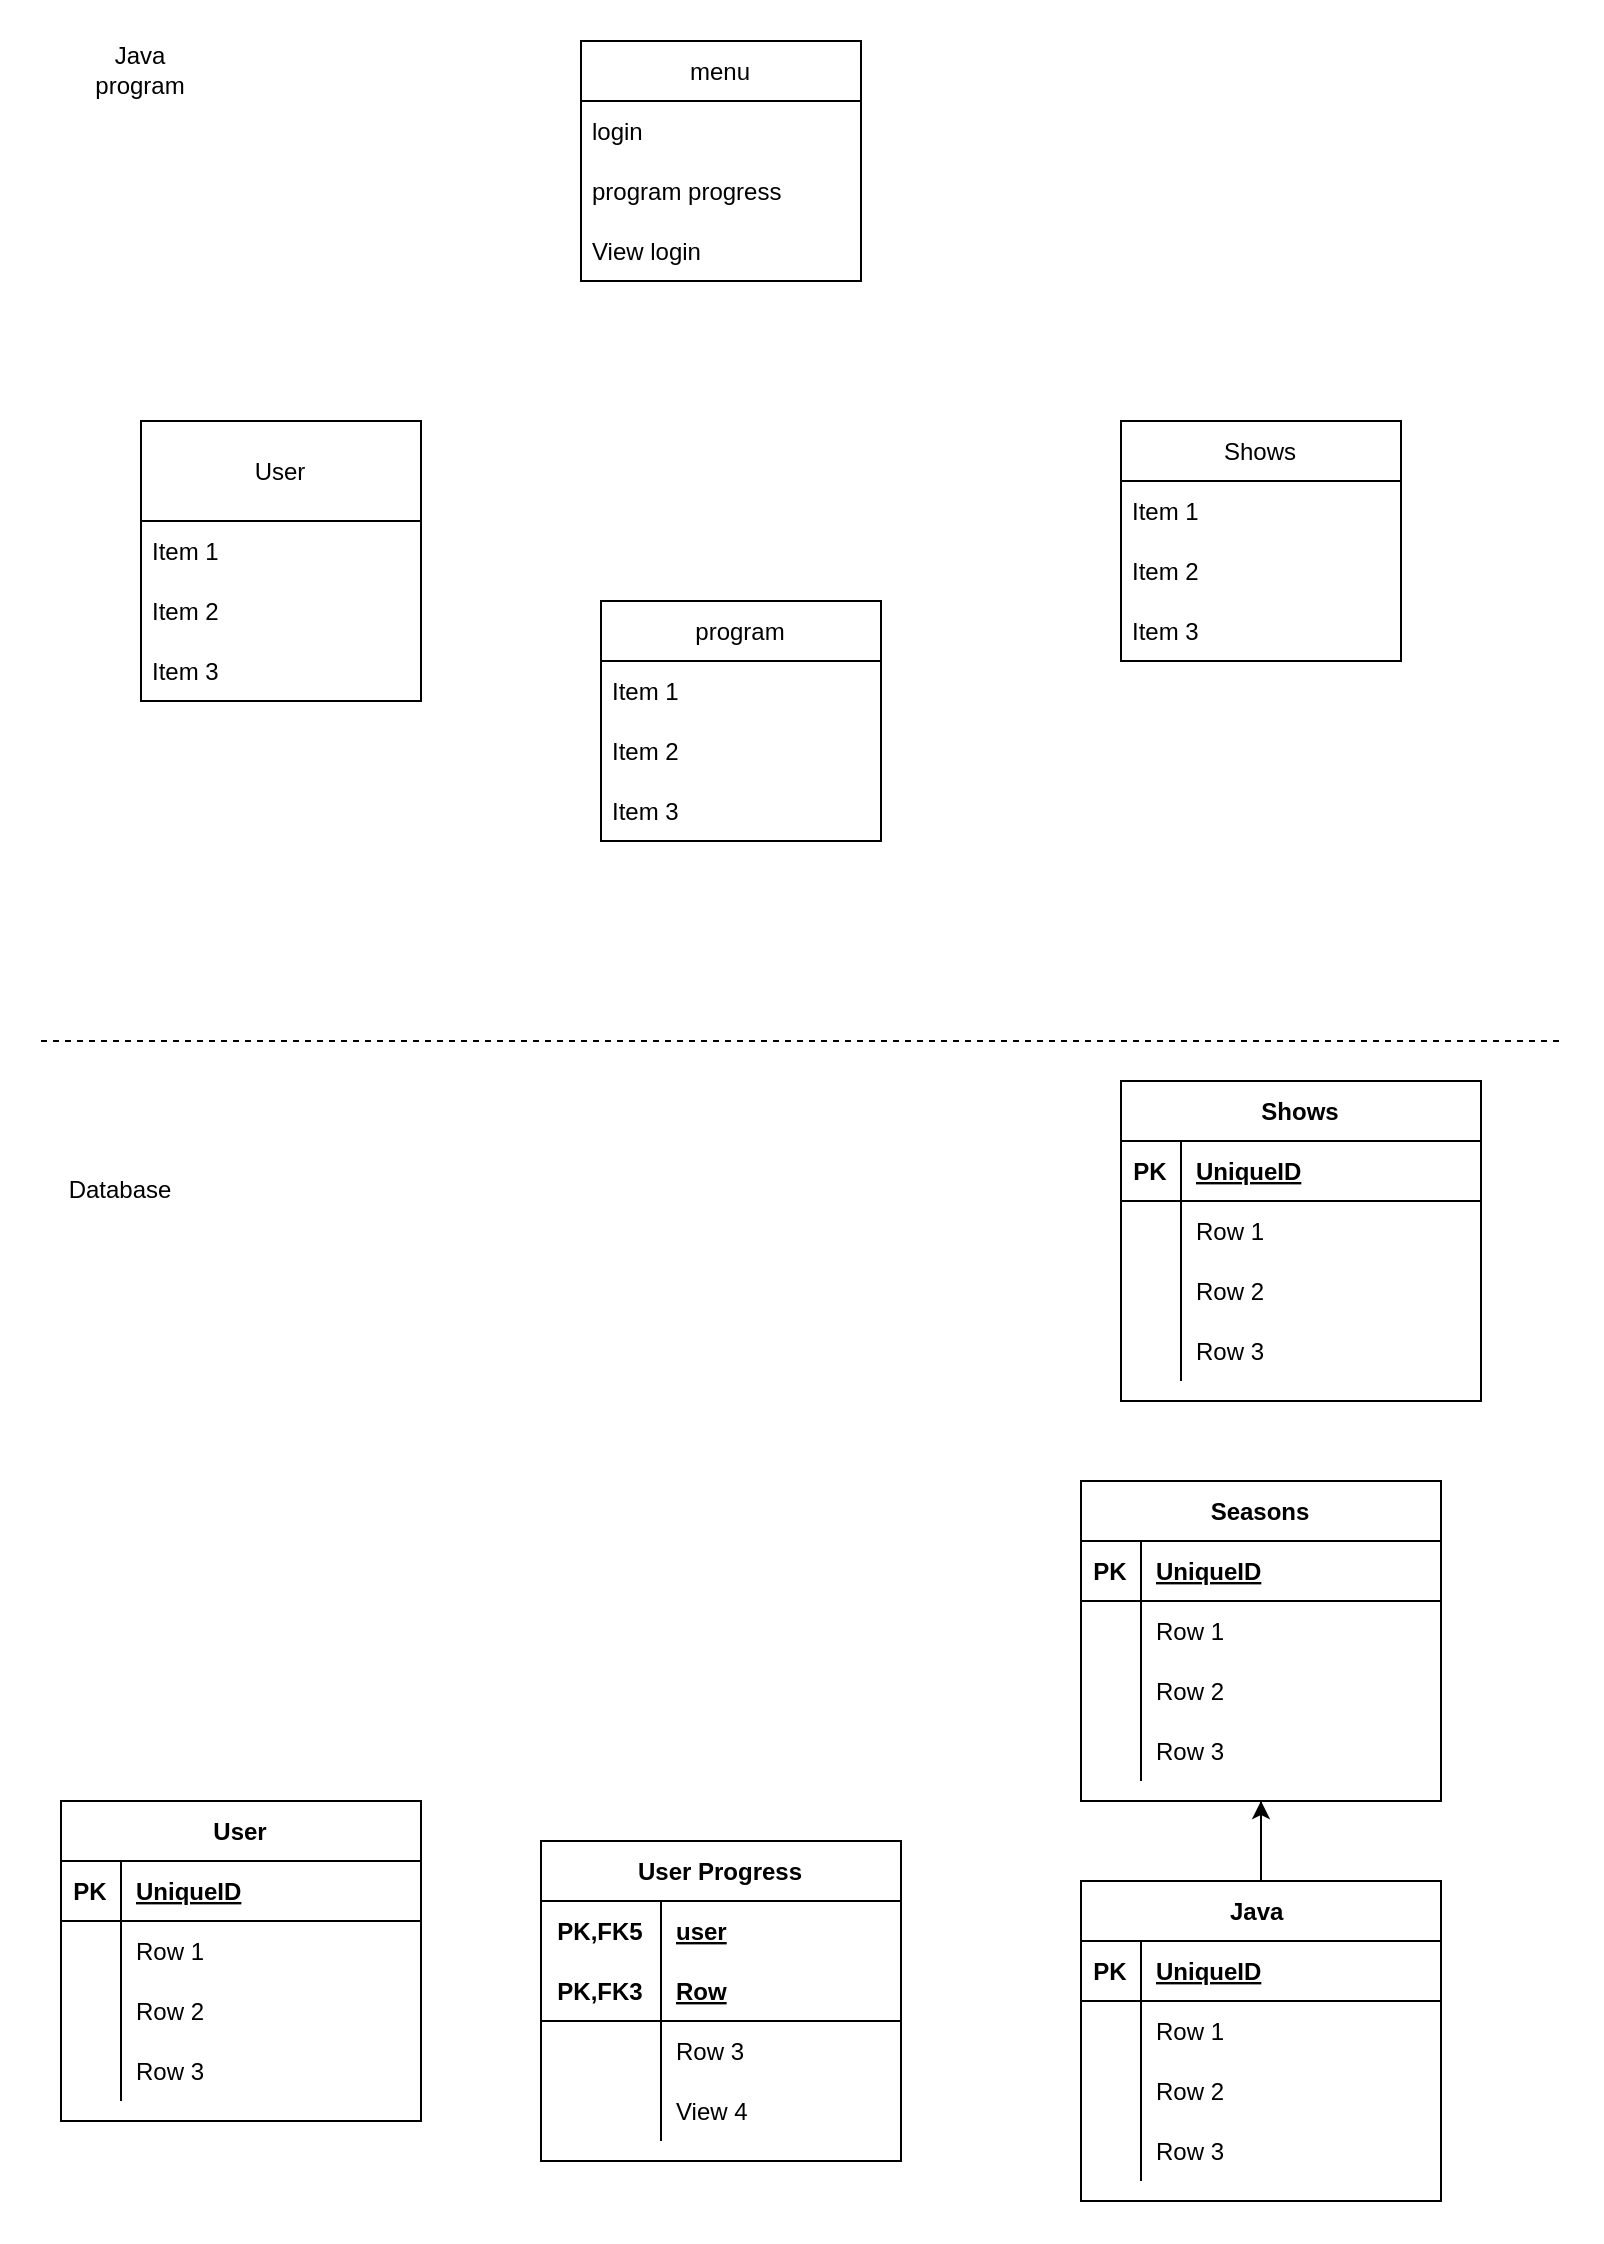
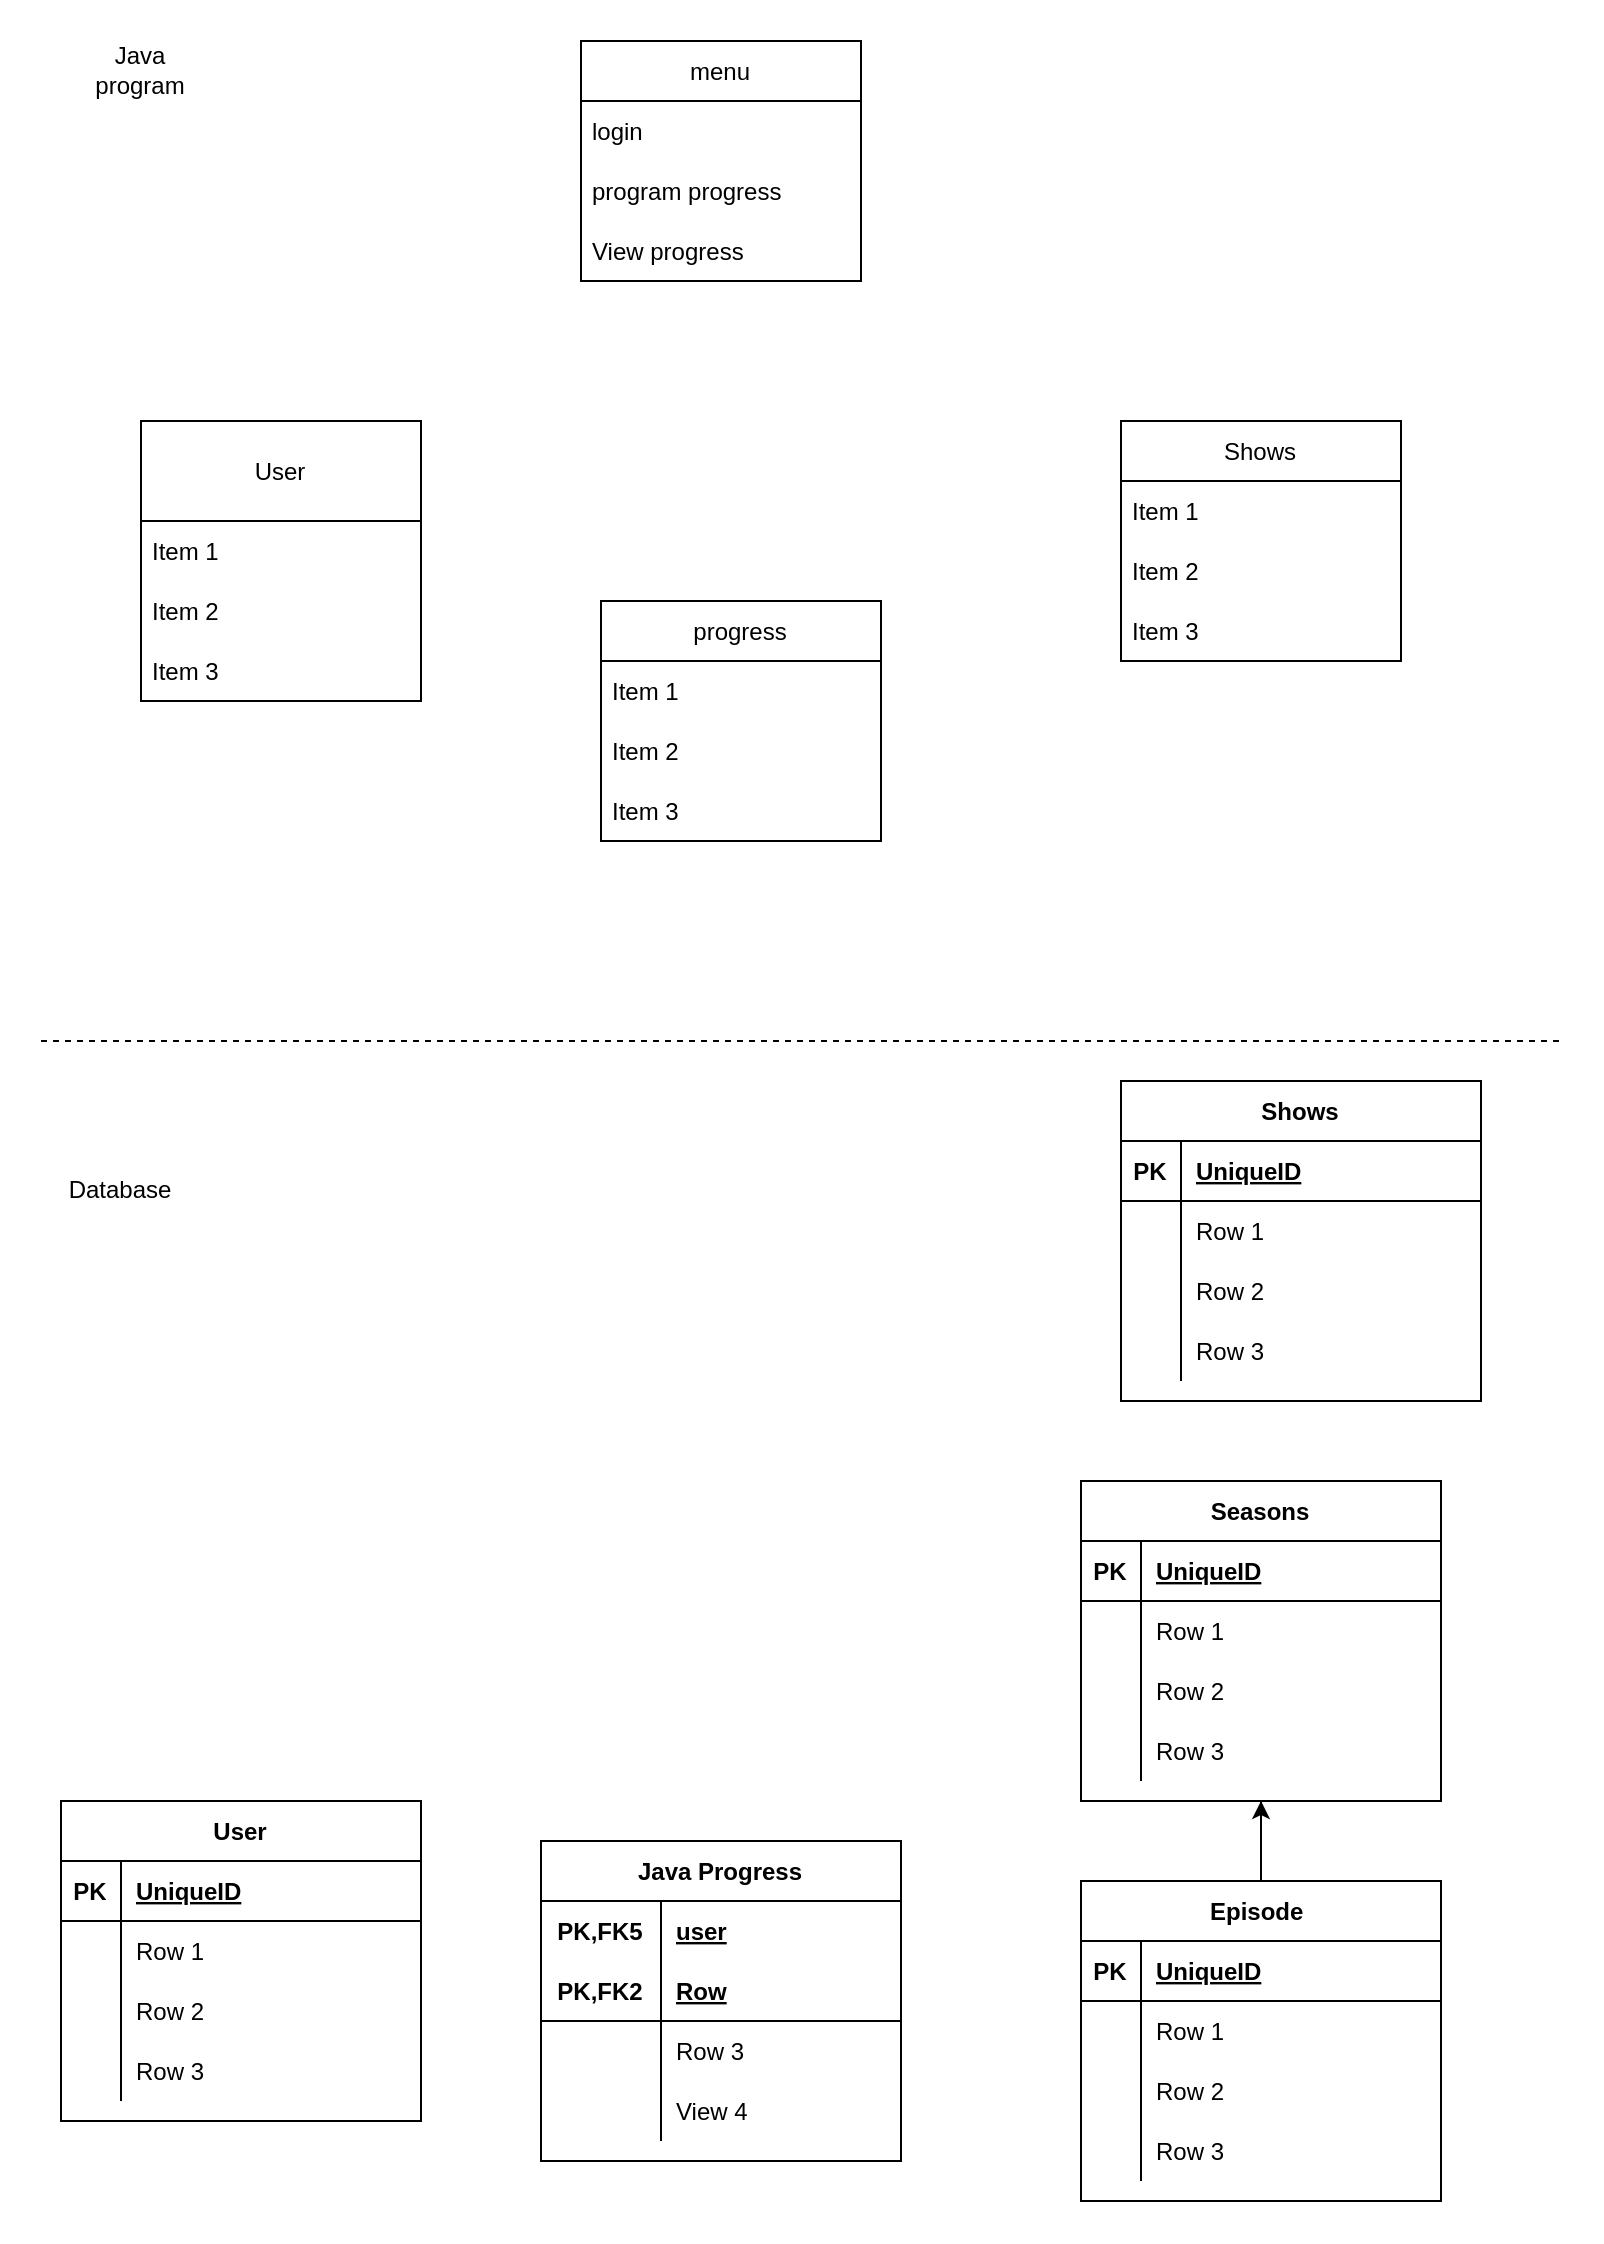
(647, 252) -> (673, 252)
(740, 632) -> (740, 632)
(720, 1872) -> (720, 1872)
(1260, 1912) -> (1260, 1912)
(600, 1992) -> (600, 1992)
